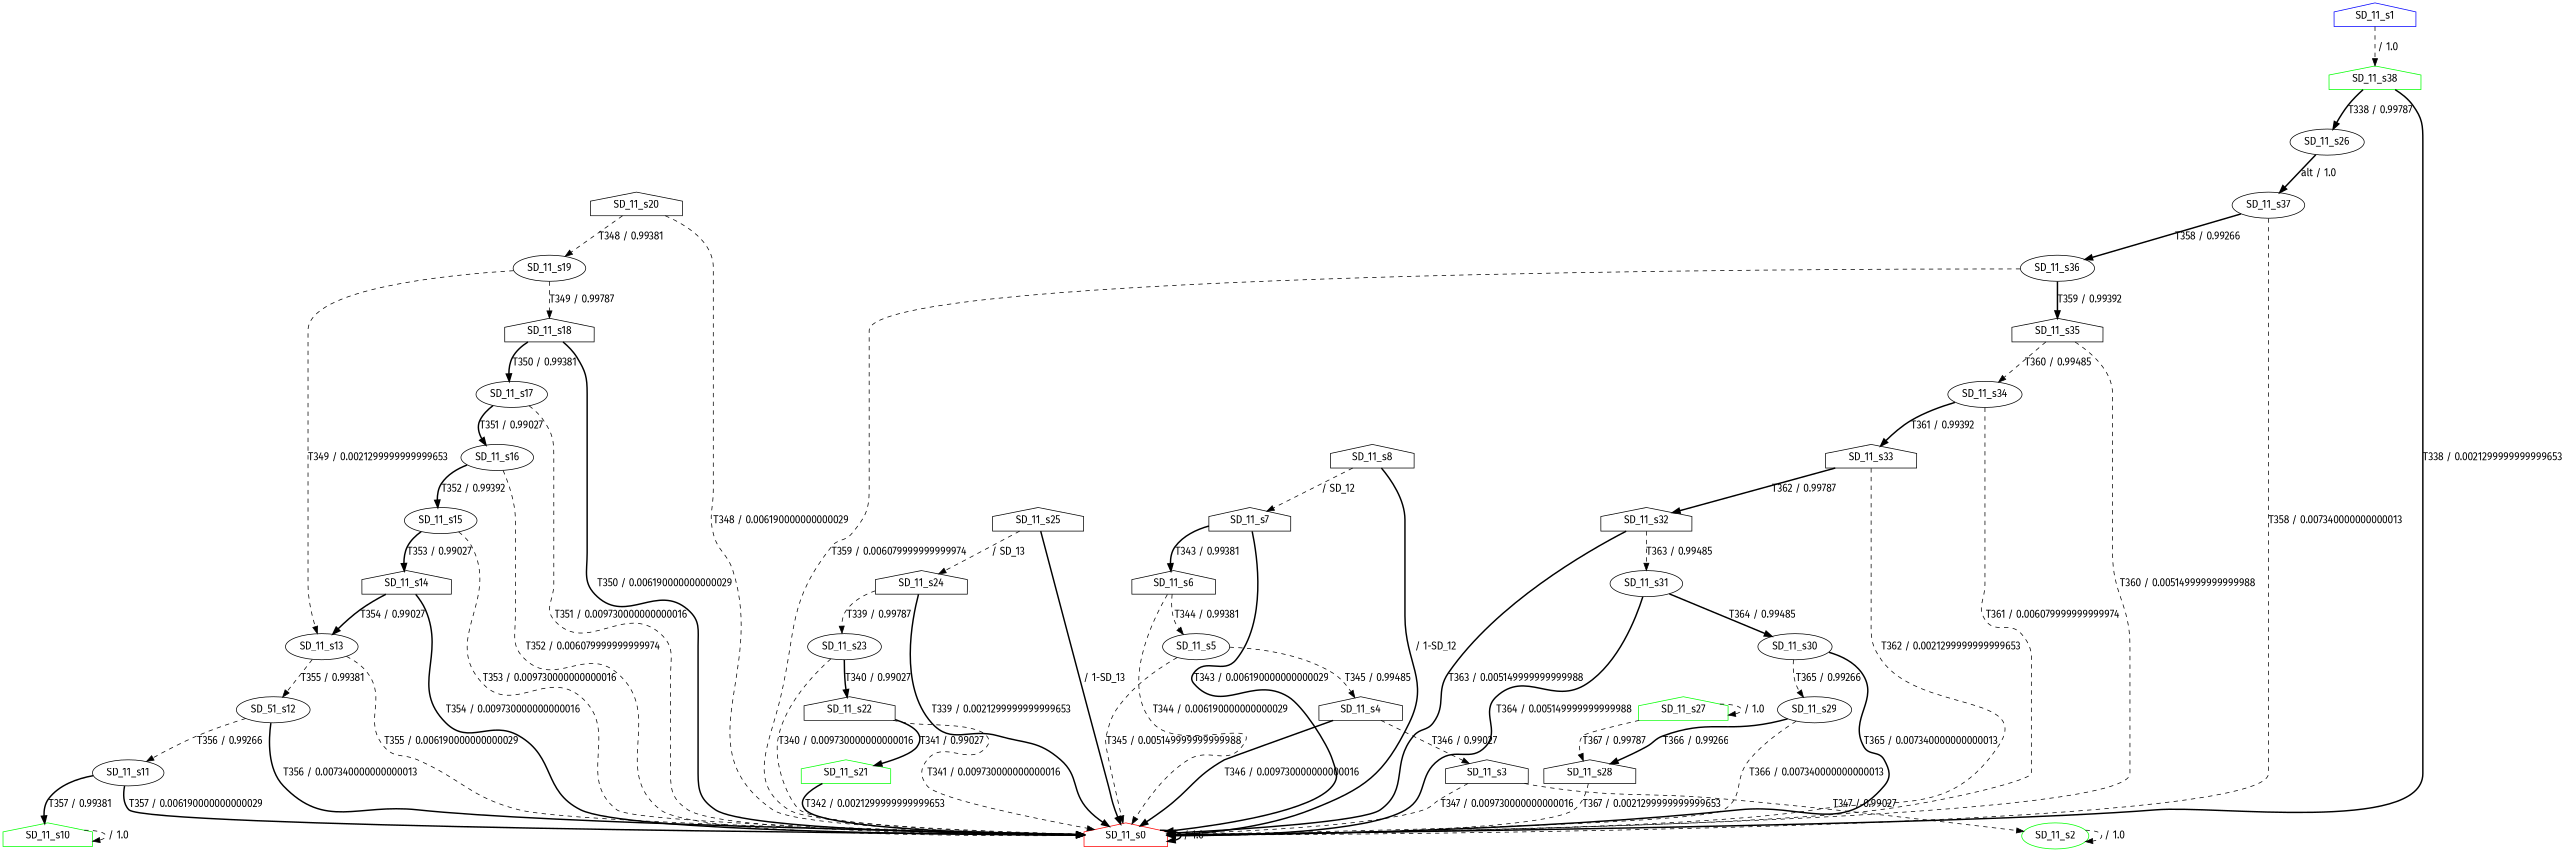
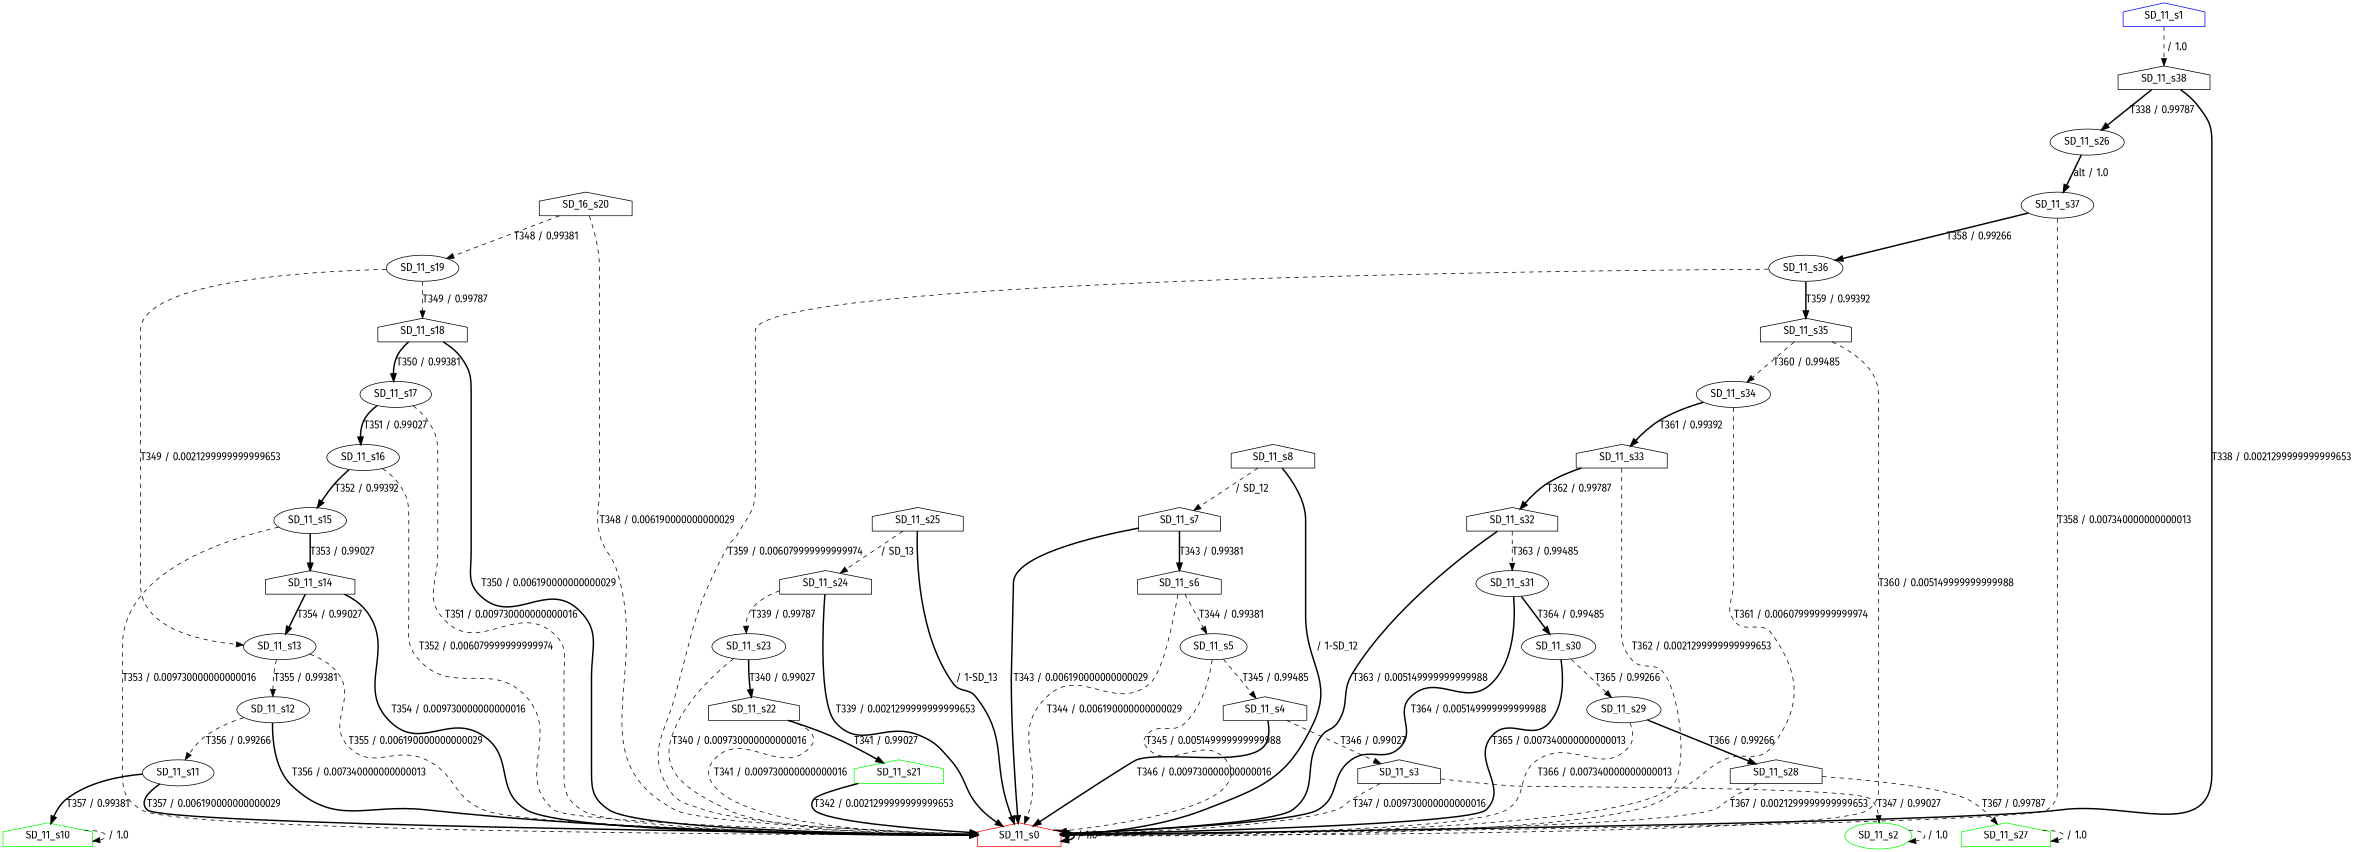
(2375, 79) -> (2164, 79)
(636, 205) -> (586, 205)
(273, 710) -> (273, 710)
(1601, 730) -> (1912, 786)
